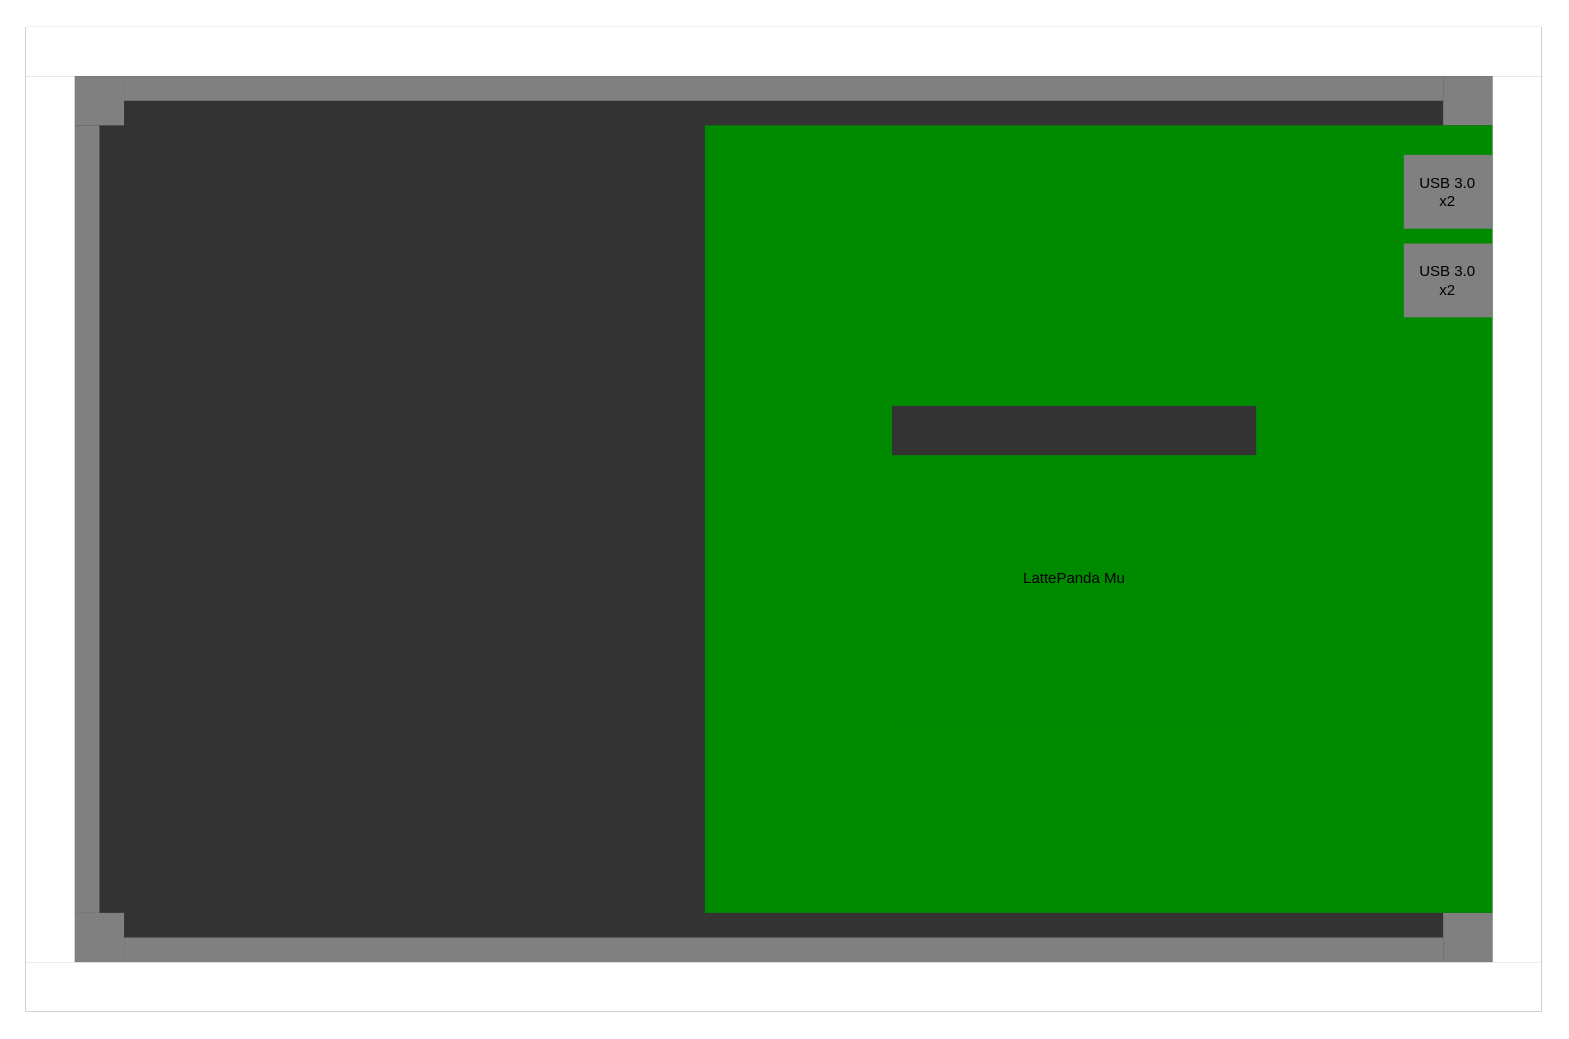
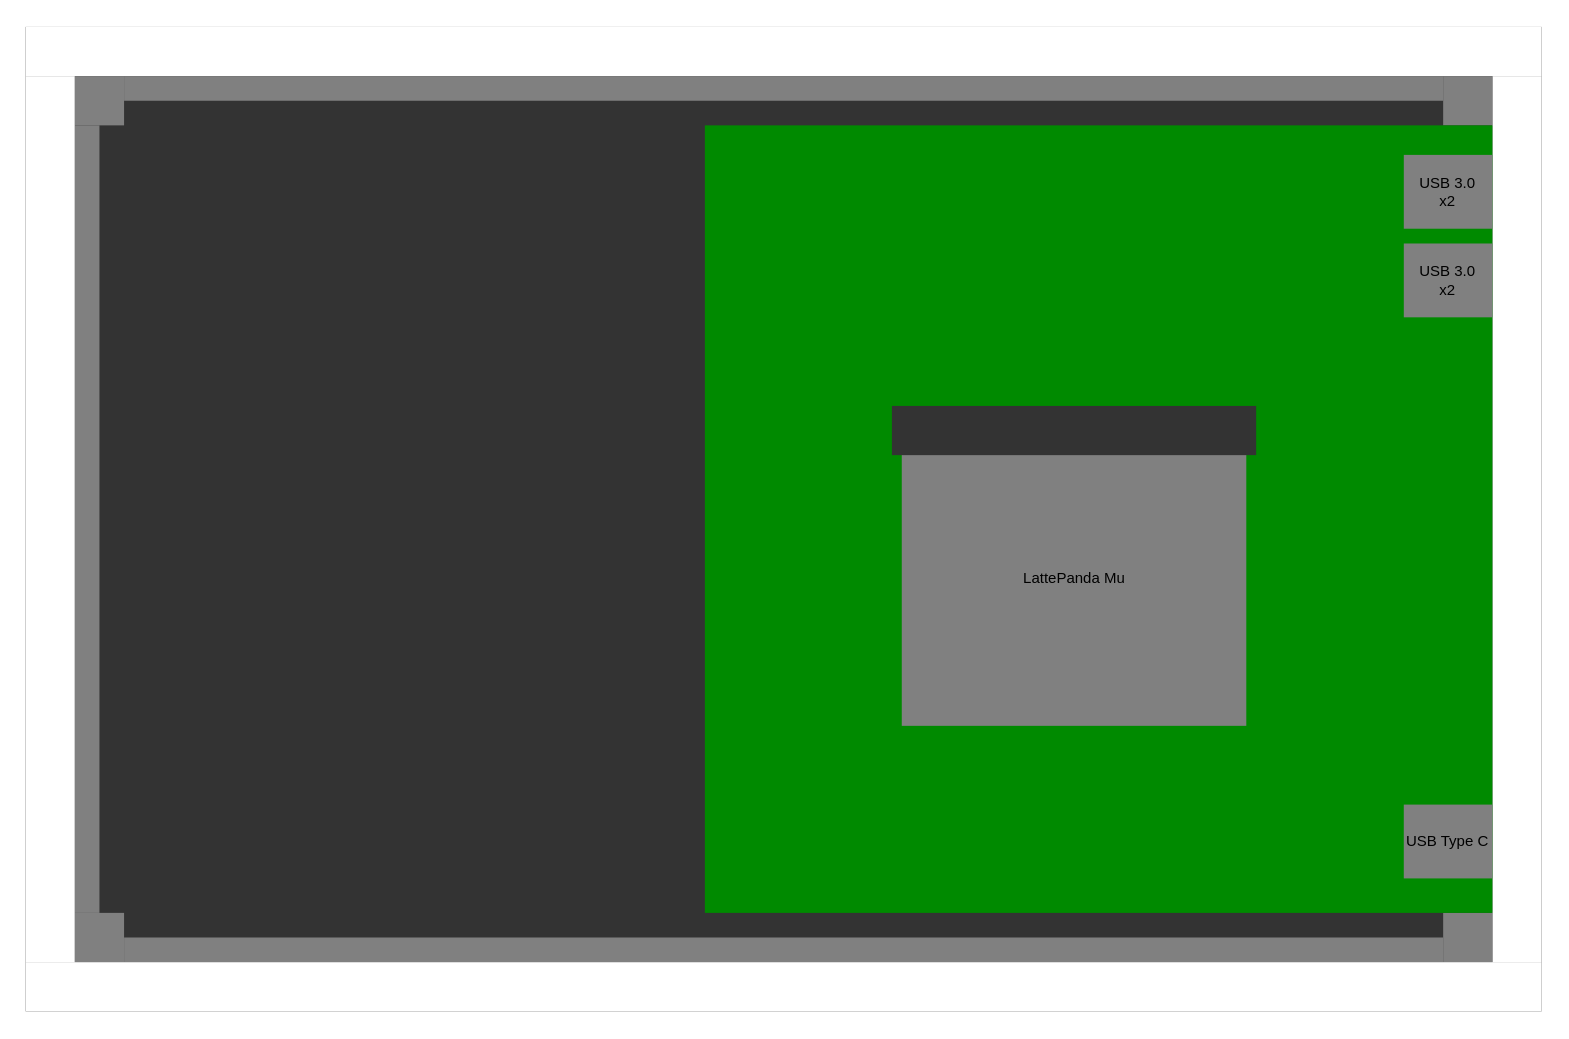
(1074, 578) -> (1074, 578)
none -> (1448, 841)
